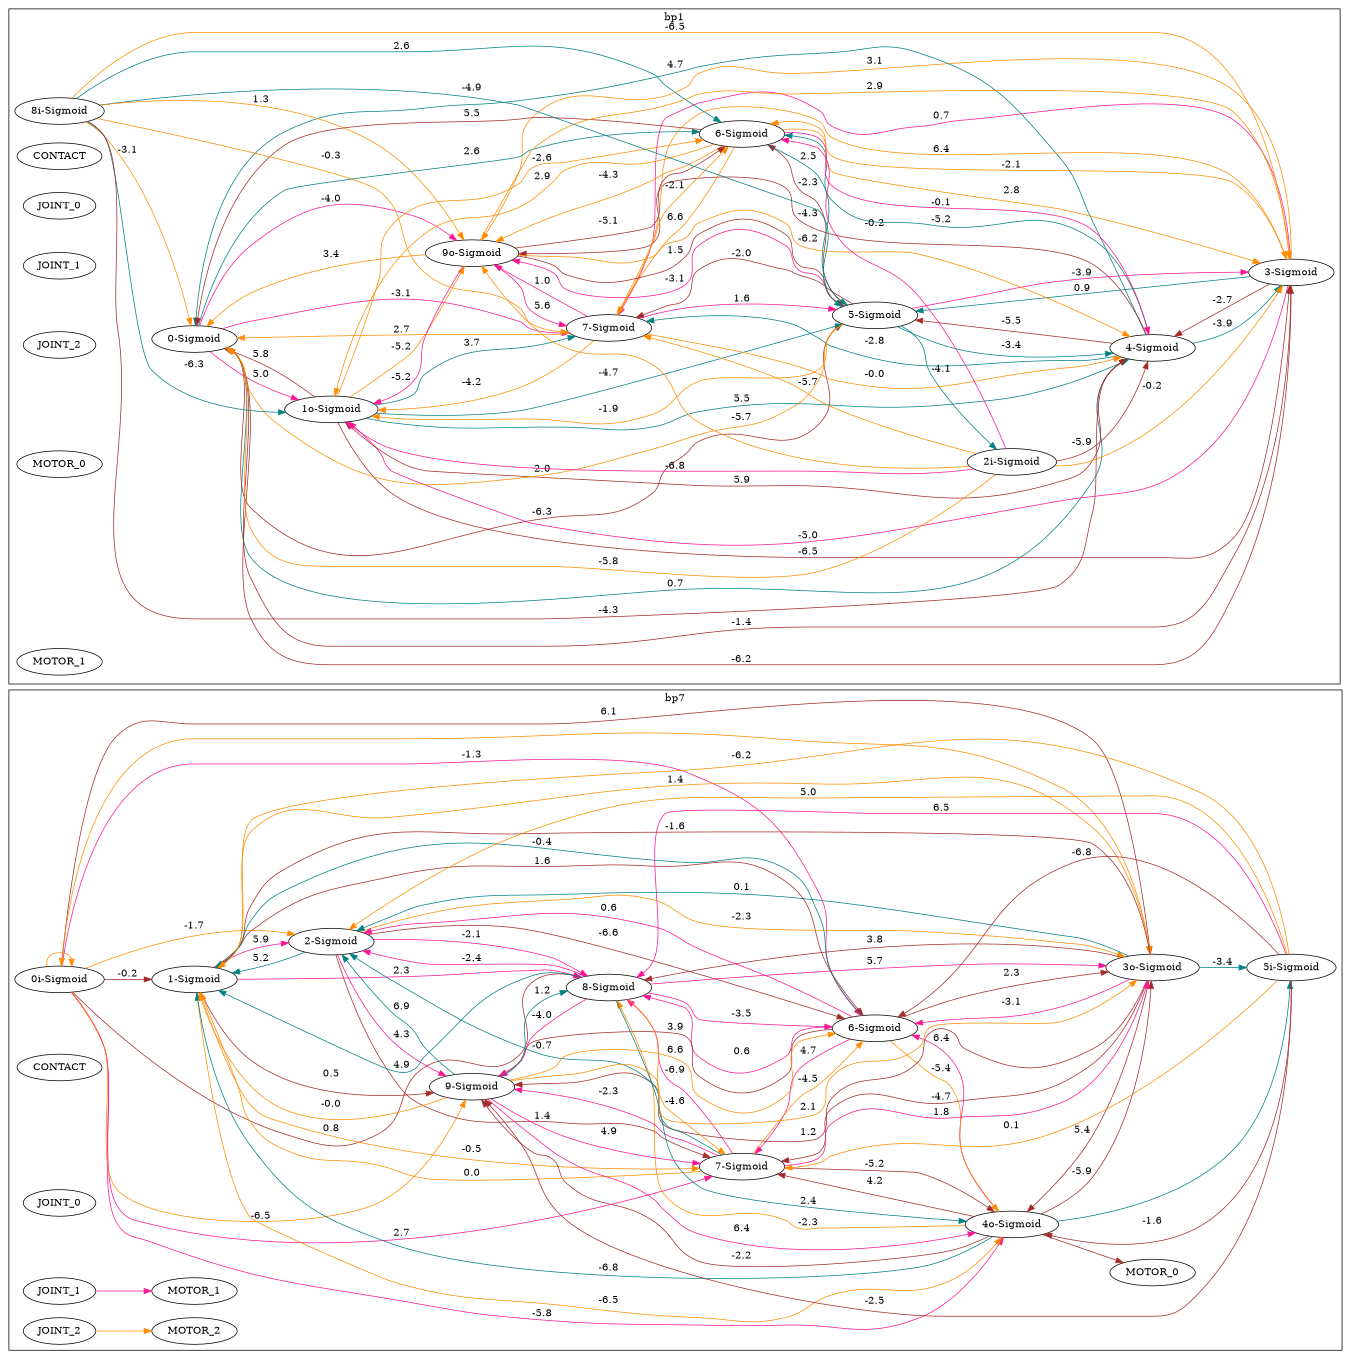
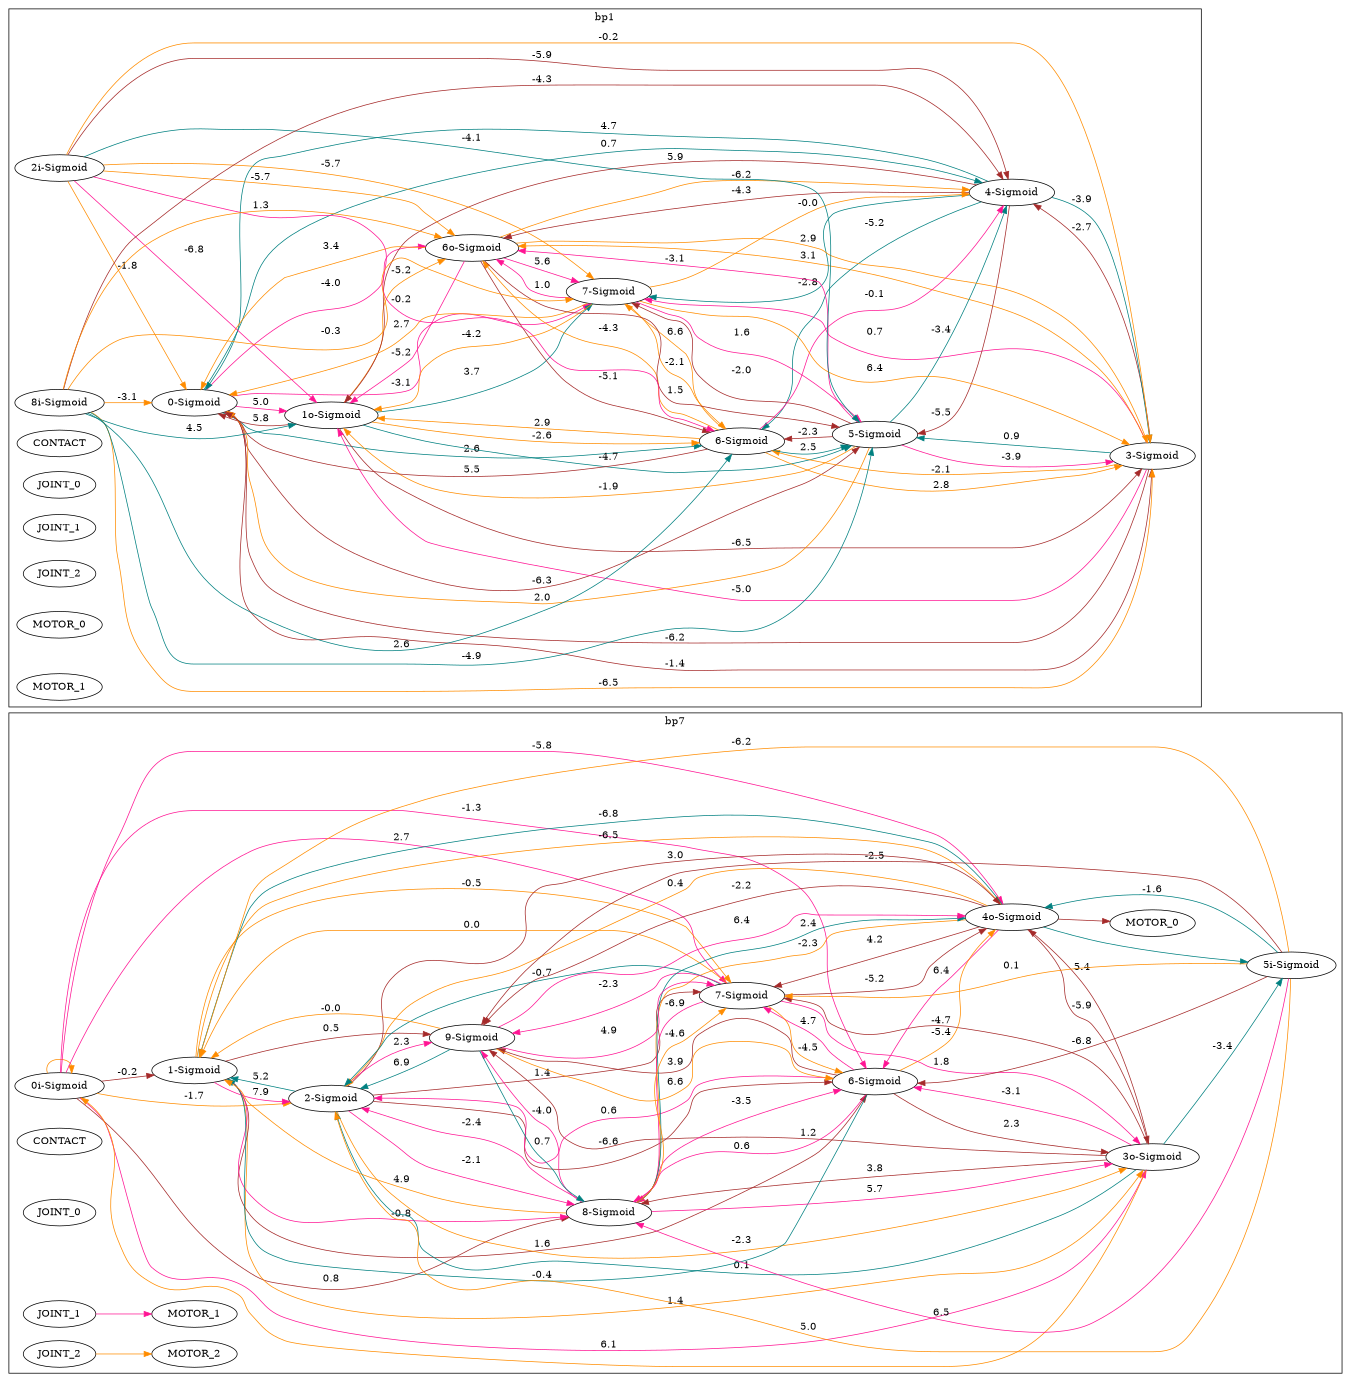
(472, 253) -> (472, 248)
(194, 365) -> (194, 428)
(942, 391) -> (566, 162)
(745, 406) -> none
(609, 562) -> (128, 266)
(595, 722) -> (573, 1350)
(691, 832) -> none
none -> (610, 872)
none -> (647, 907)
(261, 940) -> (261, 1092)
(402, 971) -> (402, 1214)
(542, 991) -> (542, 1142)
(402, 1035) -> (402, 1042)
(413, 1070) -> (393, 1185)
(811, 1115) -> none
(1243, 1184) -> (1172, 897)
(206, 1219) -> none
